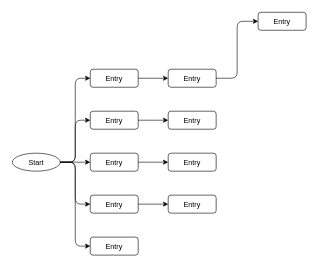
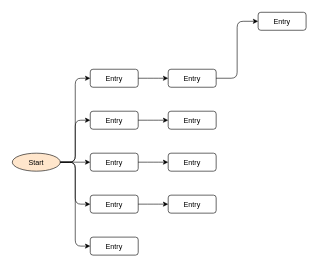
(36, 162) -> (36, 162)
